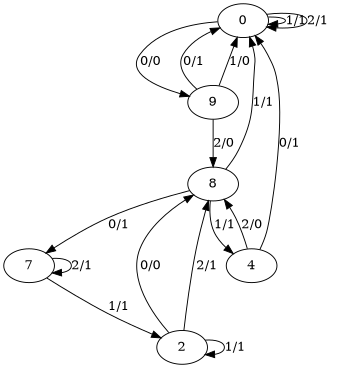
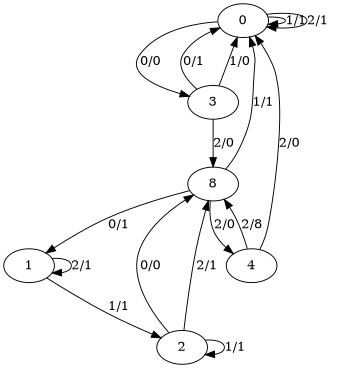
(213, 102) -> (213, 102)
(290, 143) -> (290, 143)
(225, 225) -> (225, 225)
(252, 225) -> (252, 225)
(29, 266) -> (29, 266)
